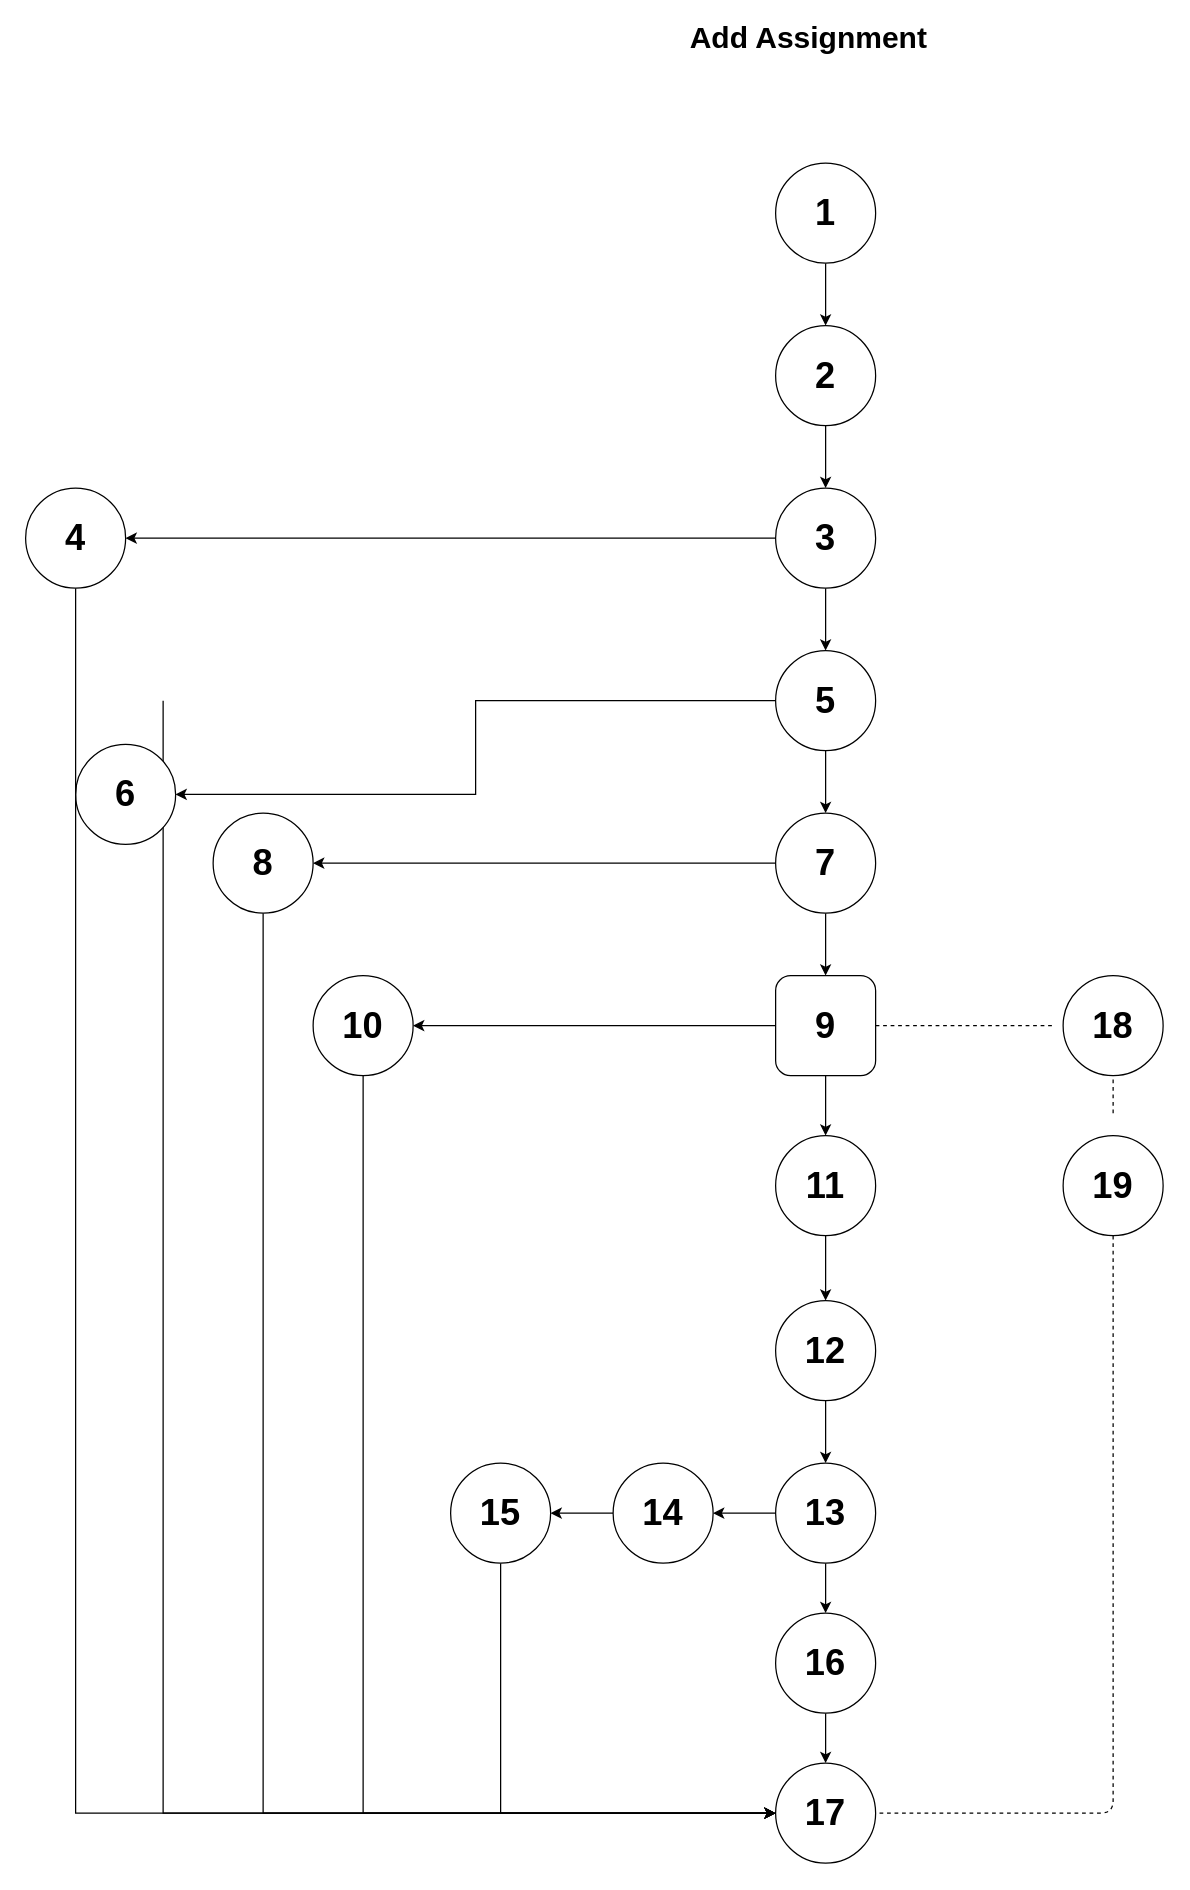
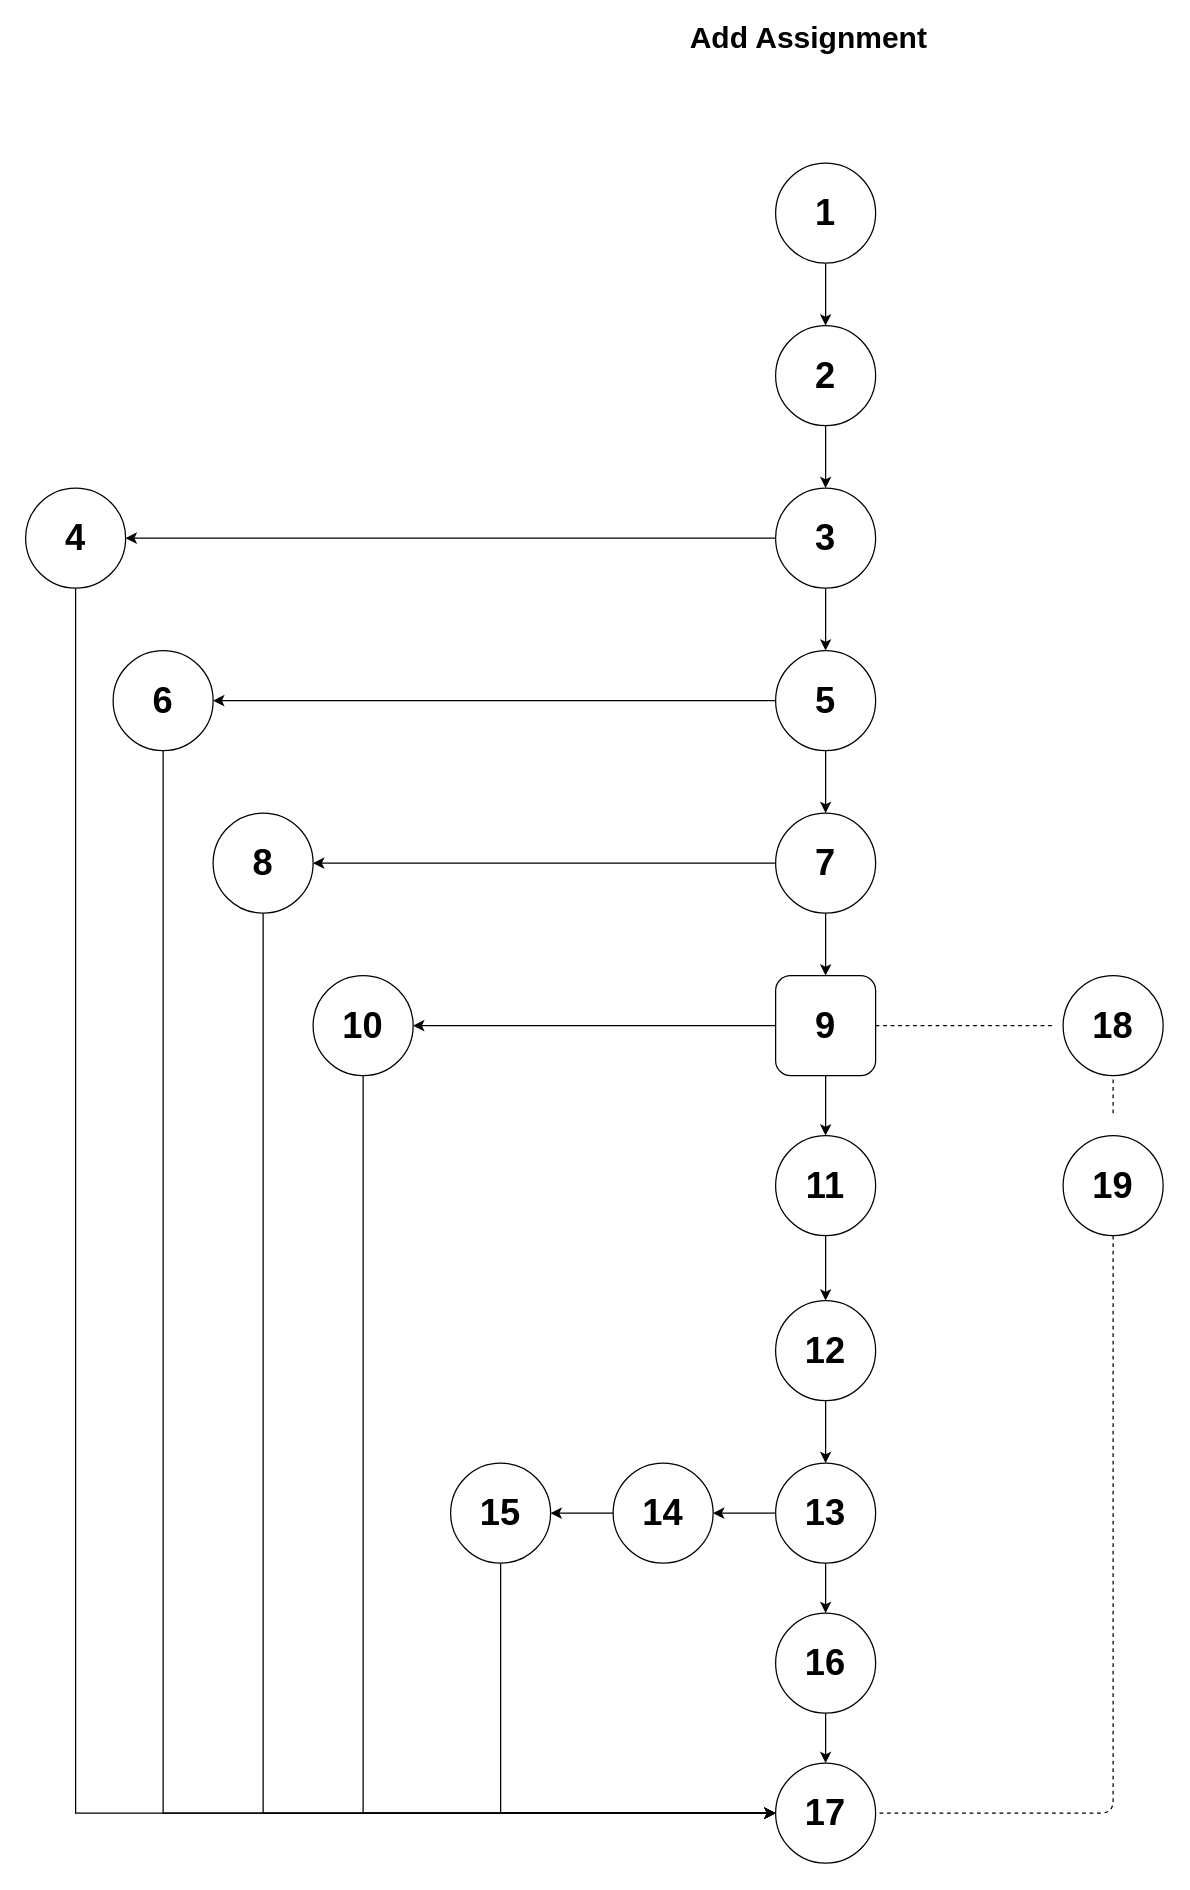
(126, 794) -> (163, 701)
